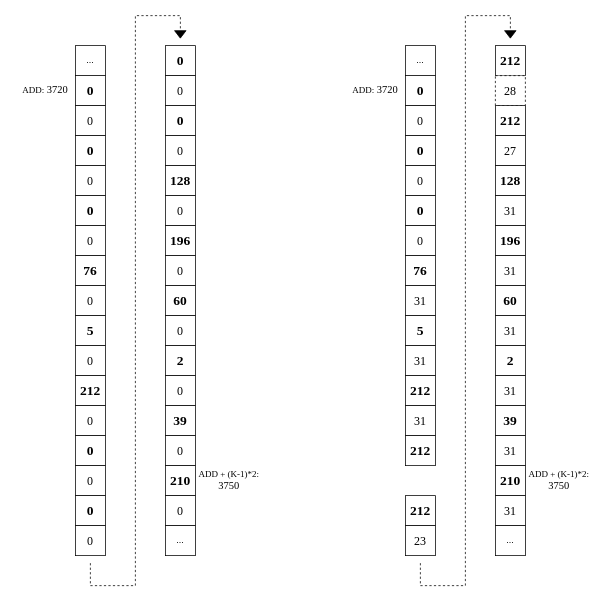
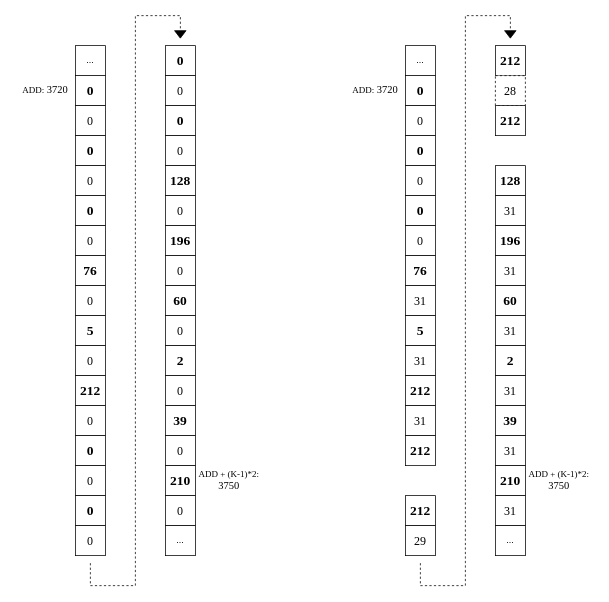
(510, 150) -> none
(420, 540) -> (420, 540)
